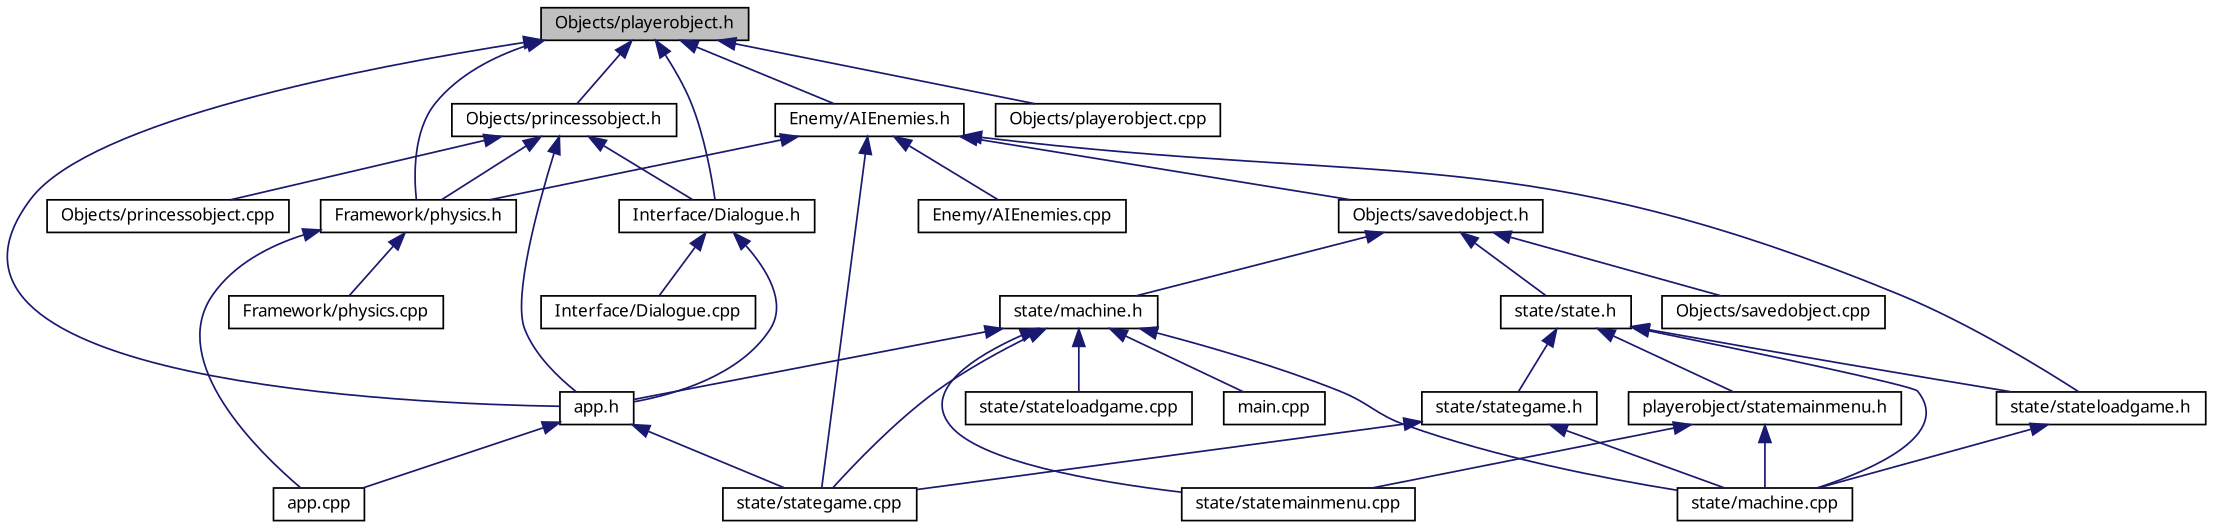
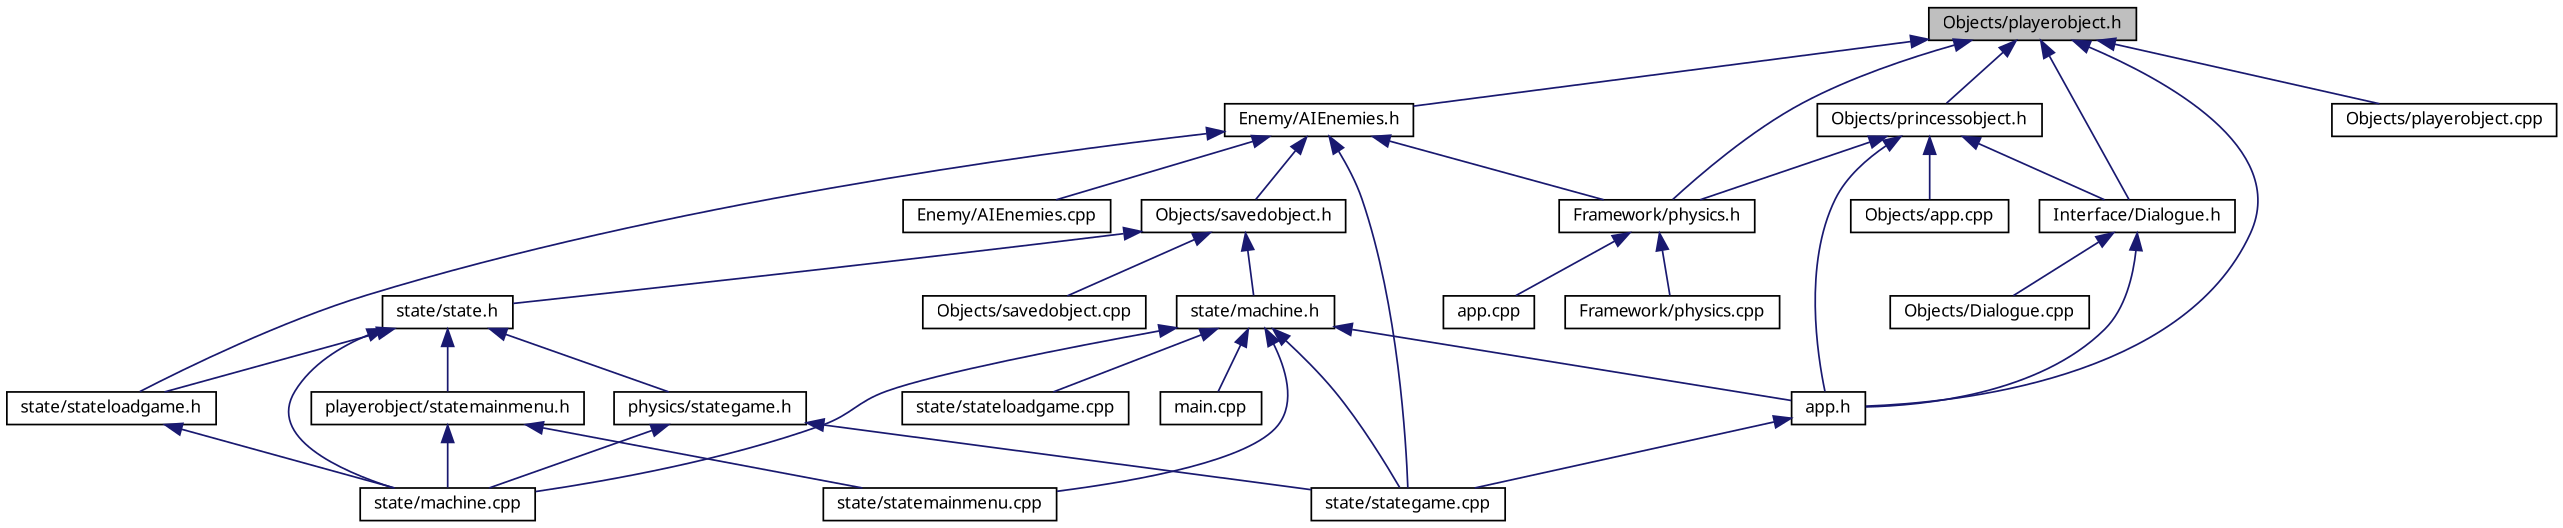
(168, 216) -> (1930, 216)
(648, 312) -> (1990, 312)
(1509, 408) -> (710, 408)
(453, 458) -> none
